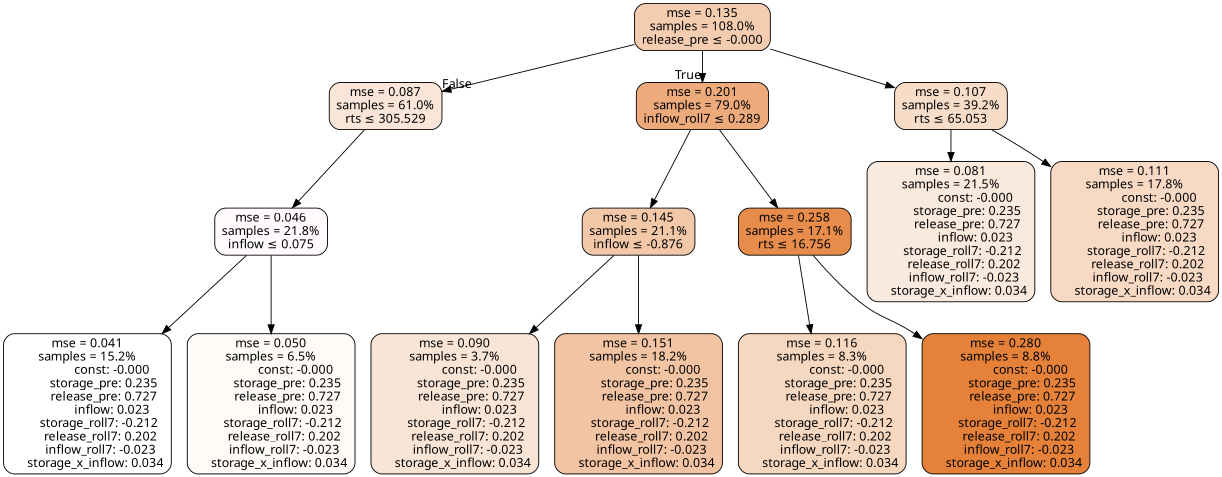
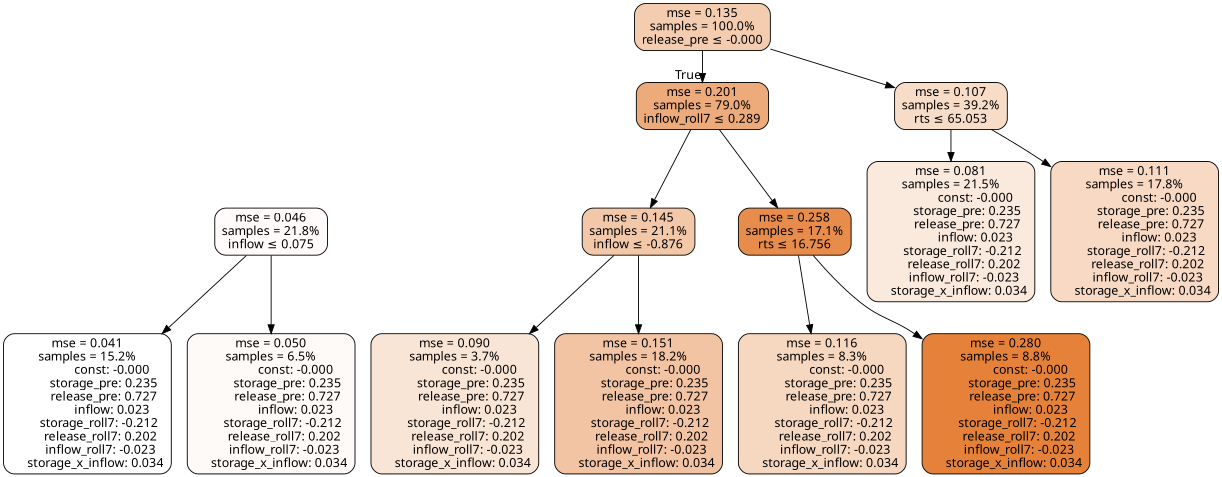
(702, 27) -> (702, 27)
(386, 106) -> none
